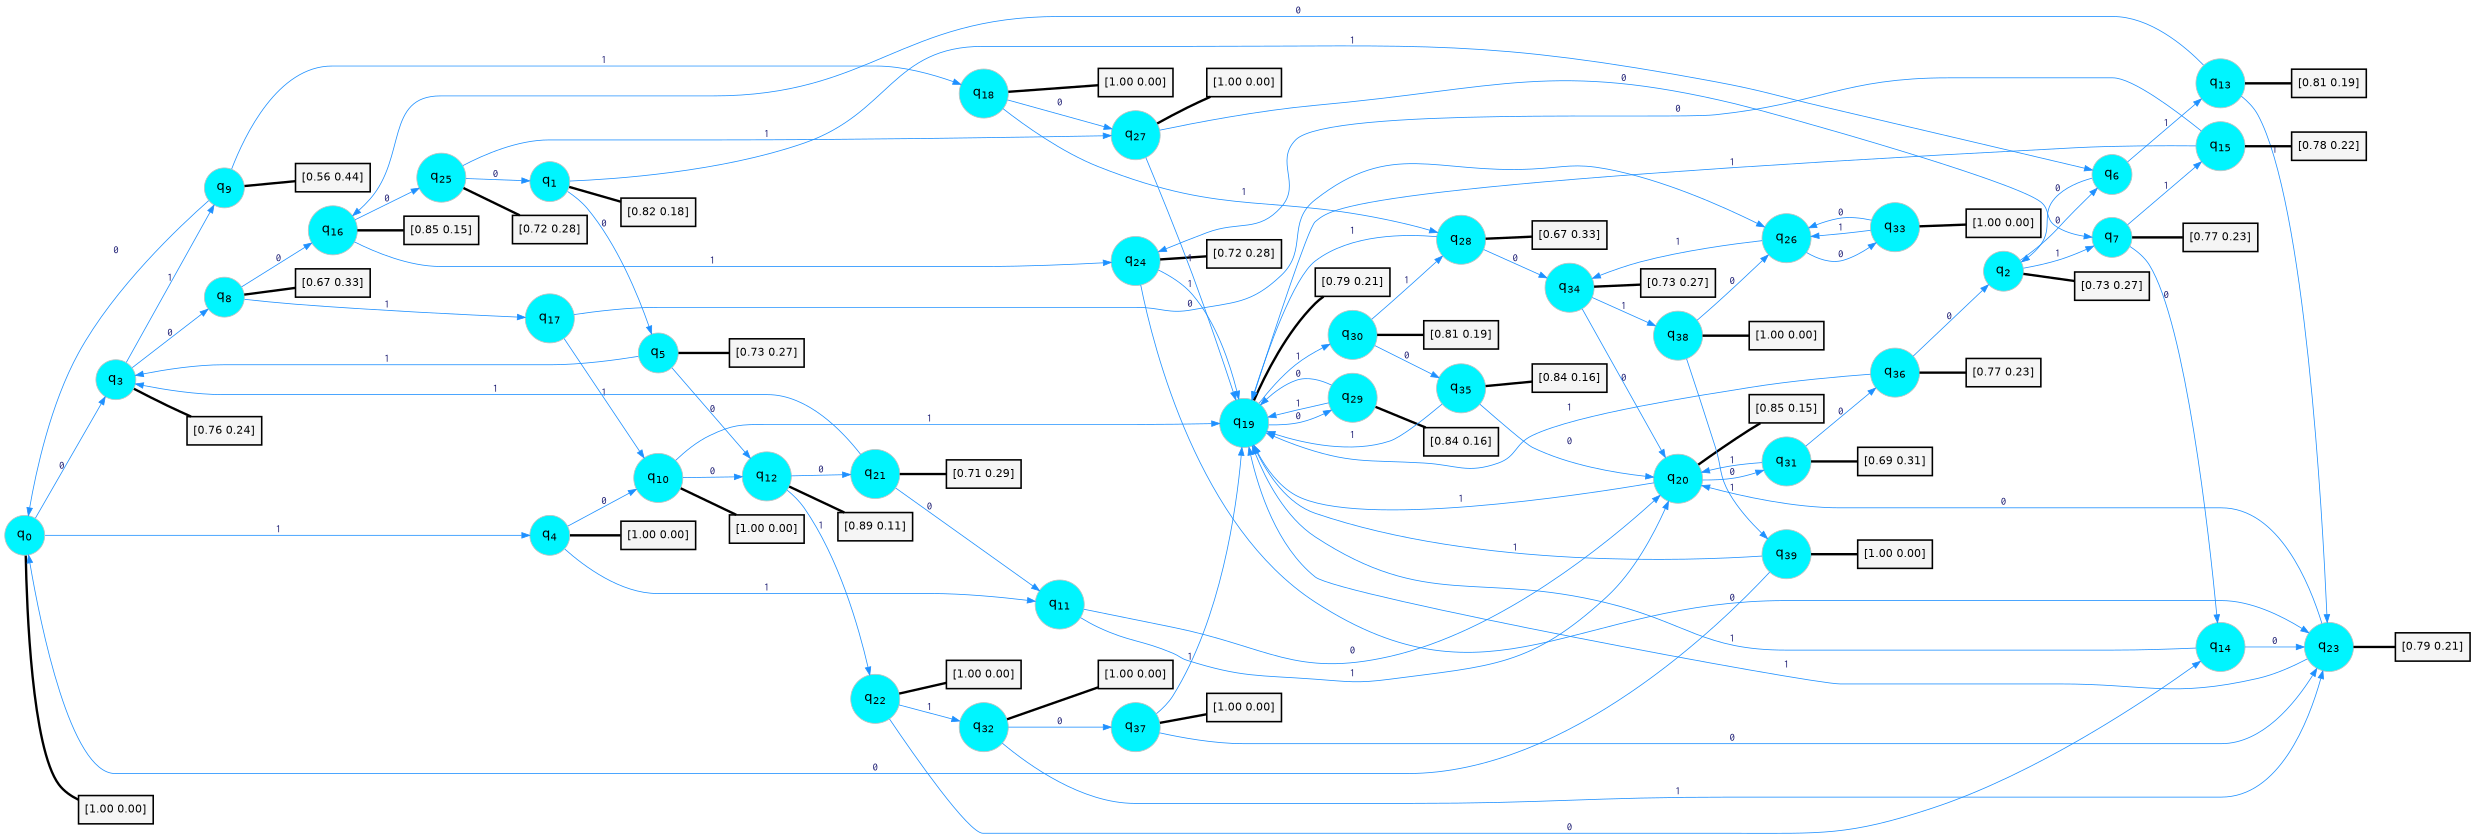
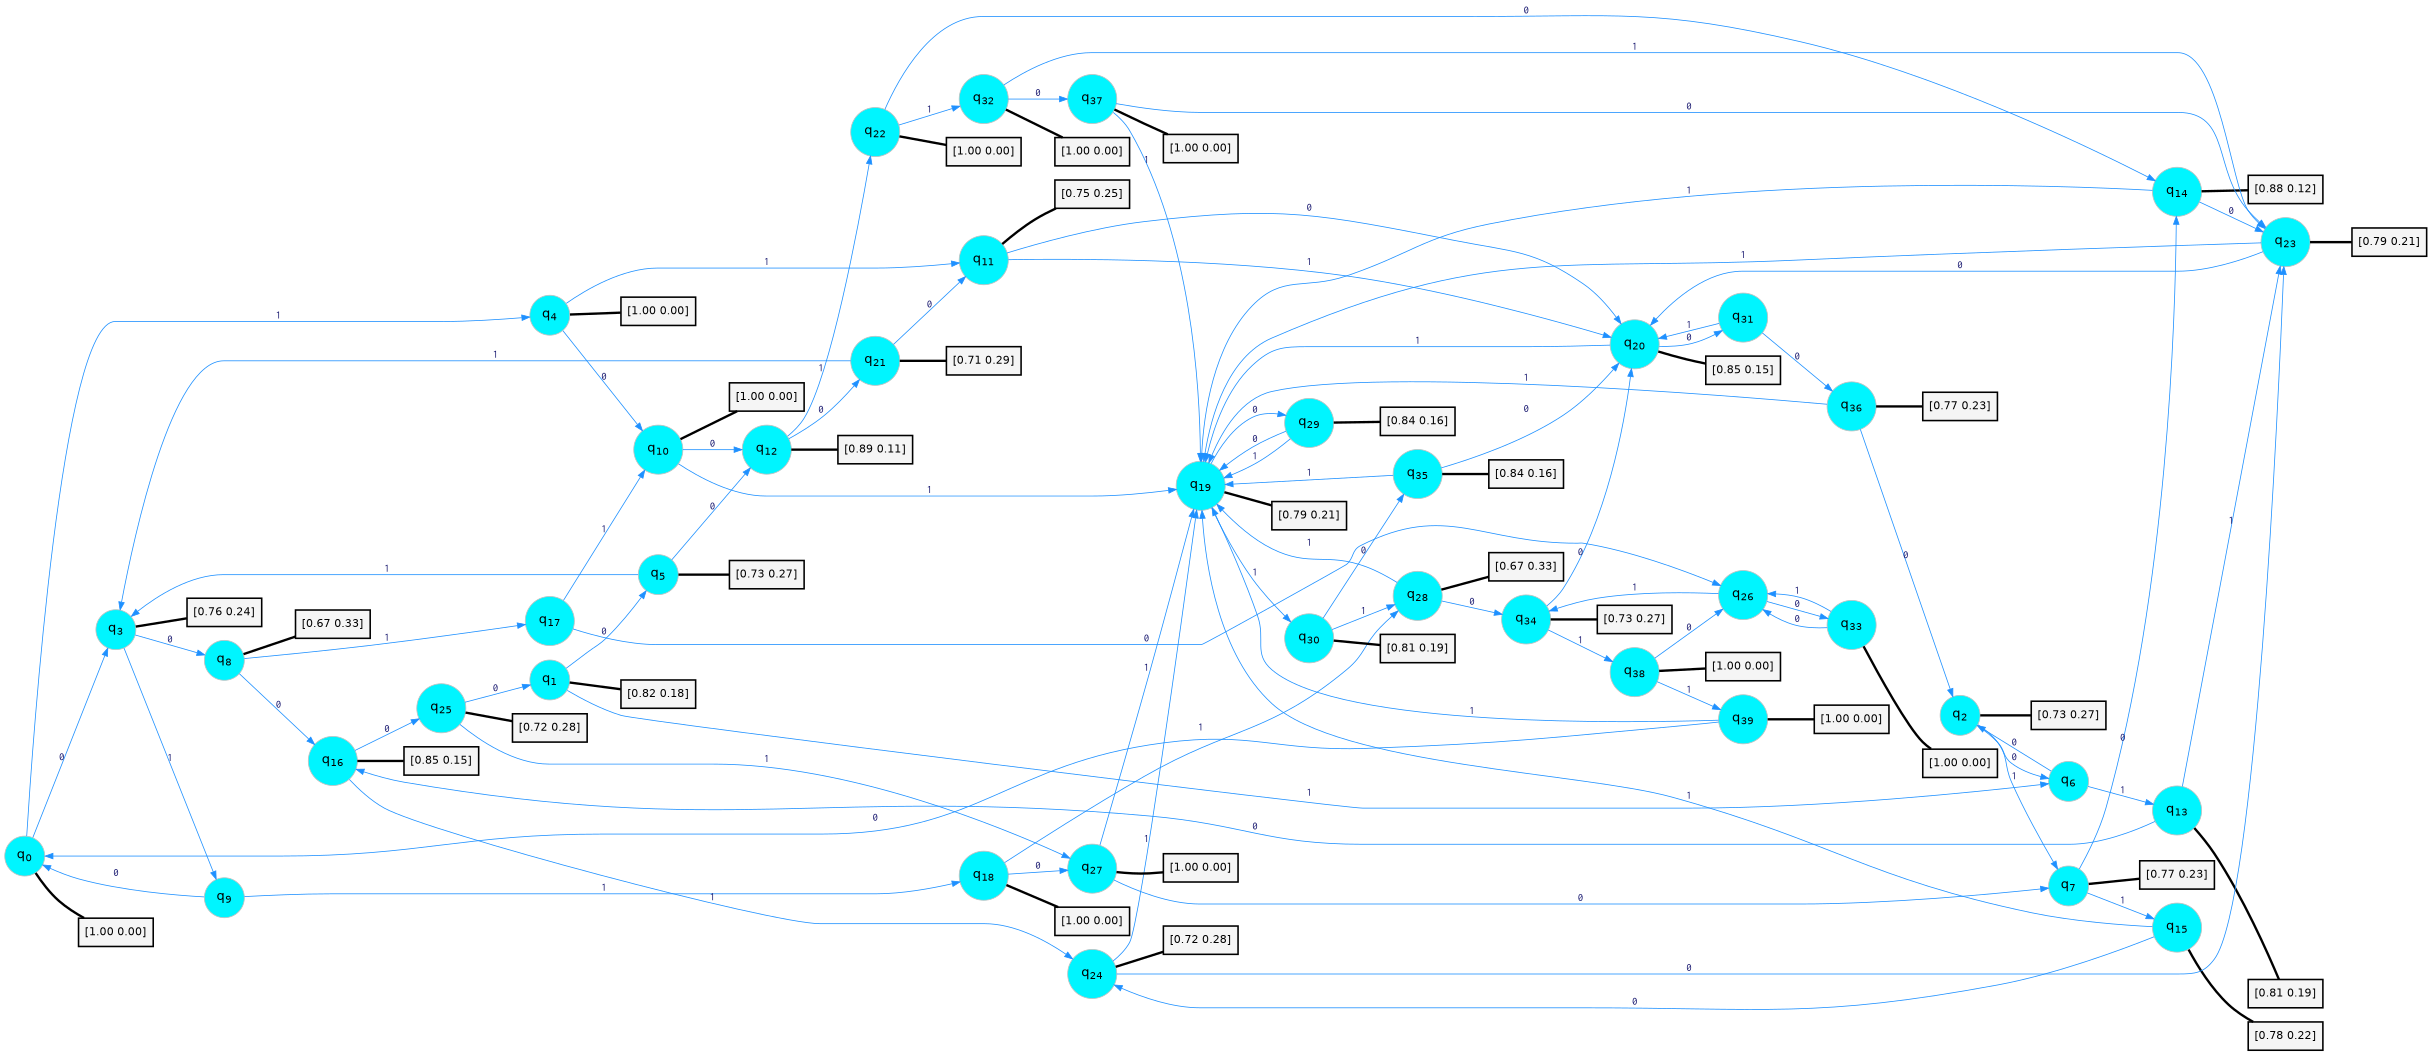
(333, 178) -> none
none -> (2286, 189)
none -> (1092, 194)
(1895, 461) -> none
